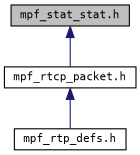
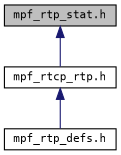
(70, 15) -> (60, 15)
(70, 77) -> (60, 77)
